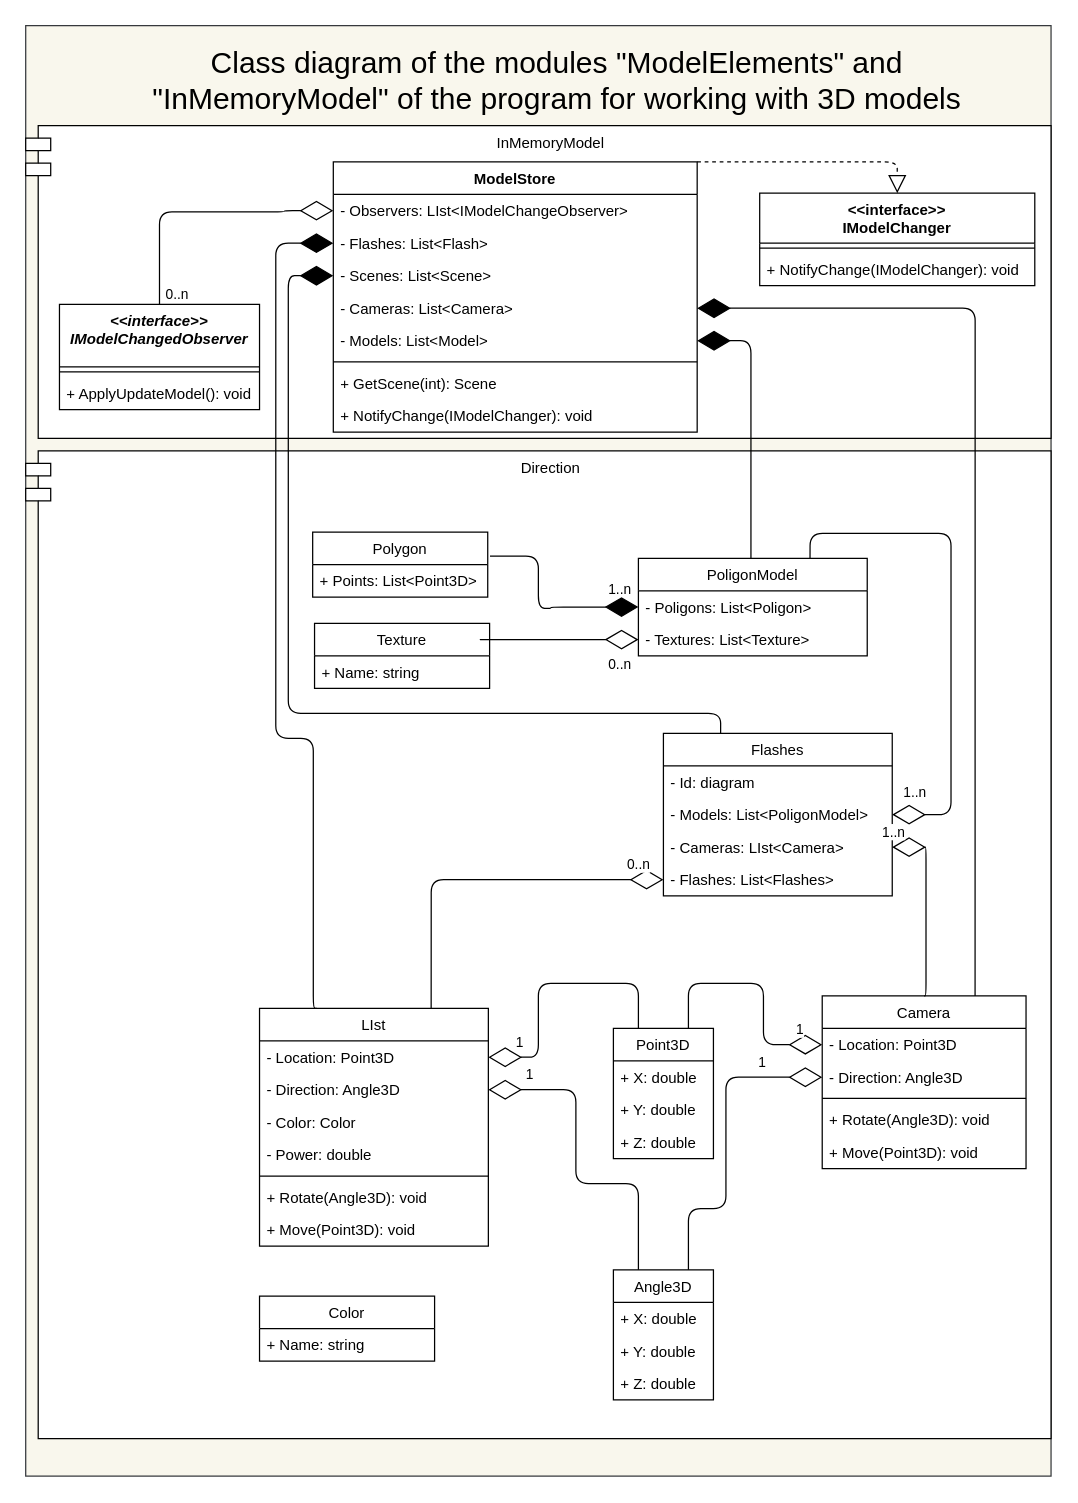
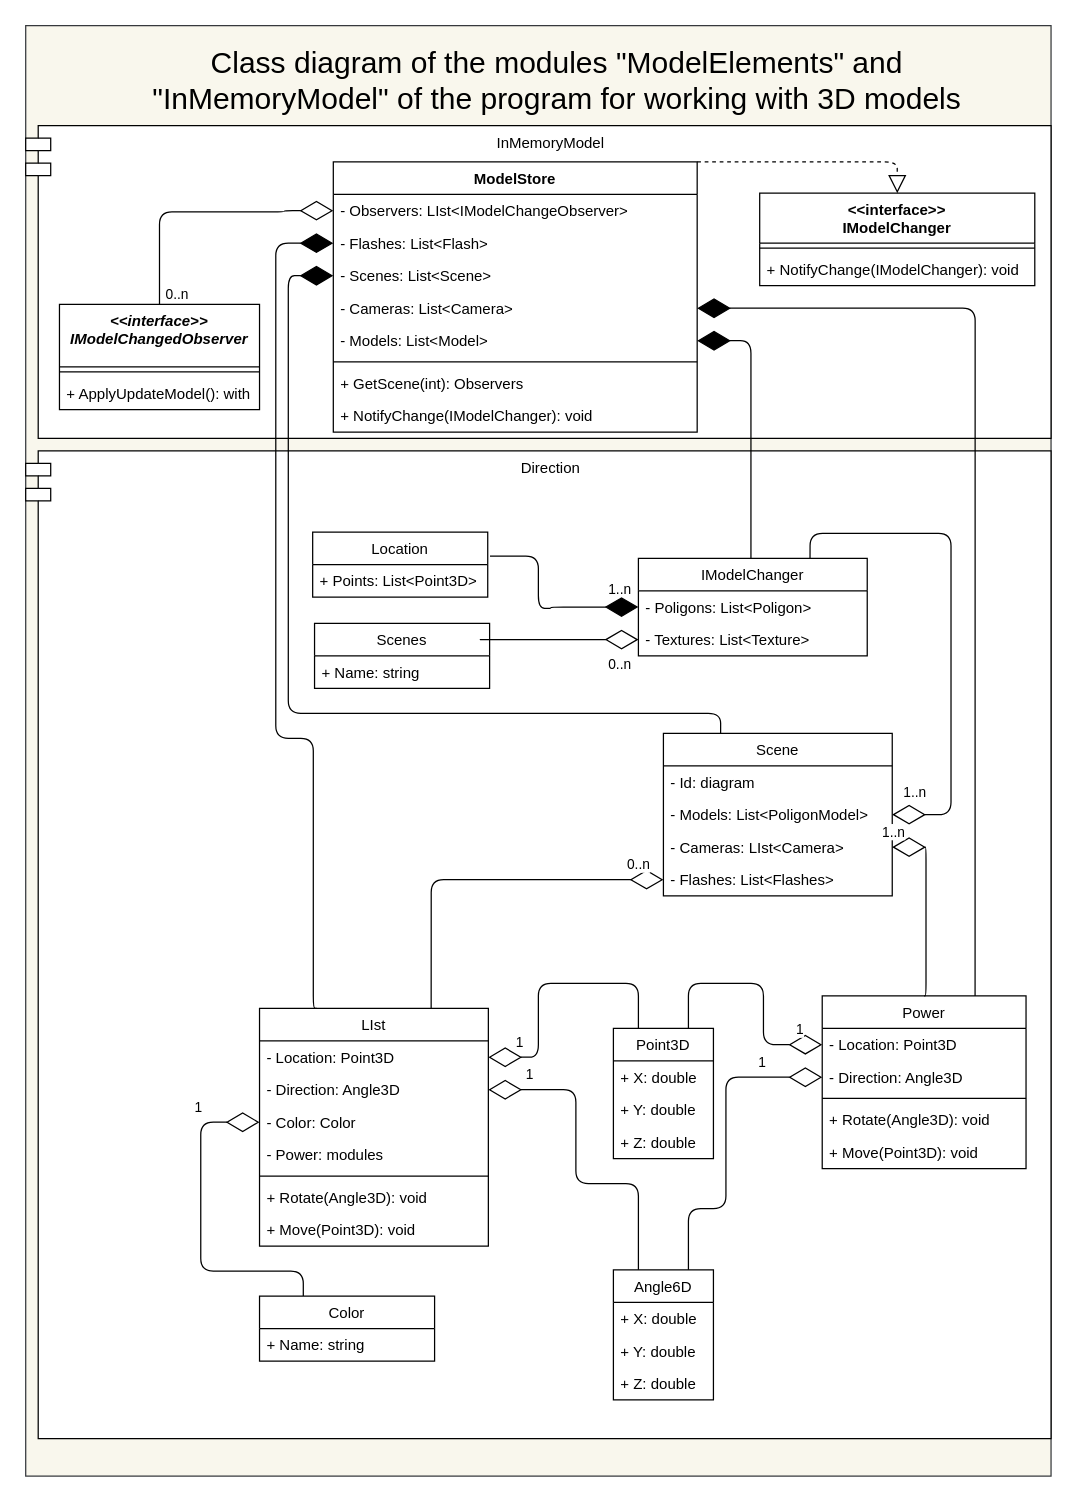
(425, 384) -> (441, 384)
(164, 394) -> (164, 394)
(399, 549) -> (399, 549)
(752, 575) -> (752, 575)
(401, 640) -> (401, 640)
(777, 750) -> (777, 750)
(923, 1013) -> (923, 1013)
(321, 1155) -> (326, 1155)
none -> (201, 1240)
(663, 1286) -> (663, 1286)
